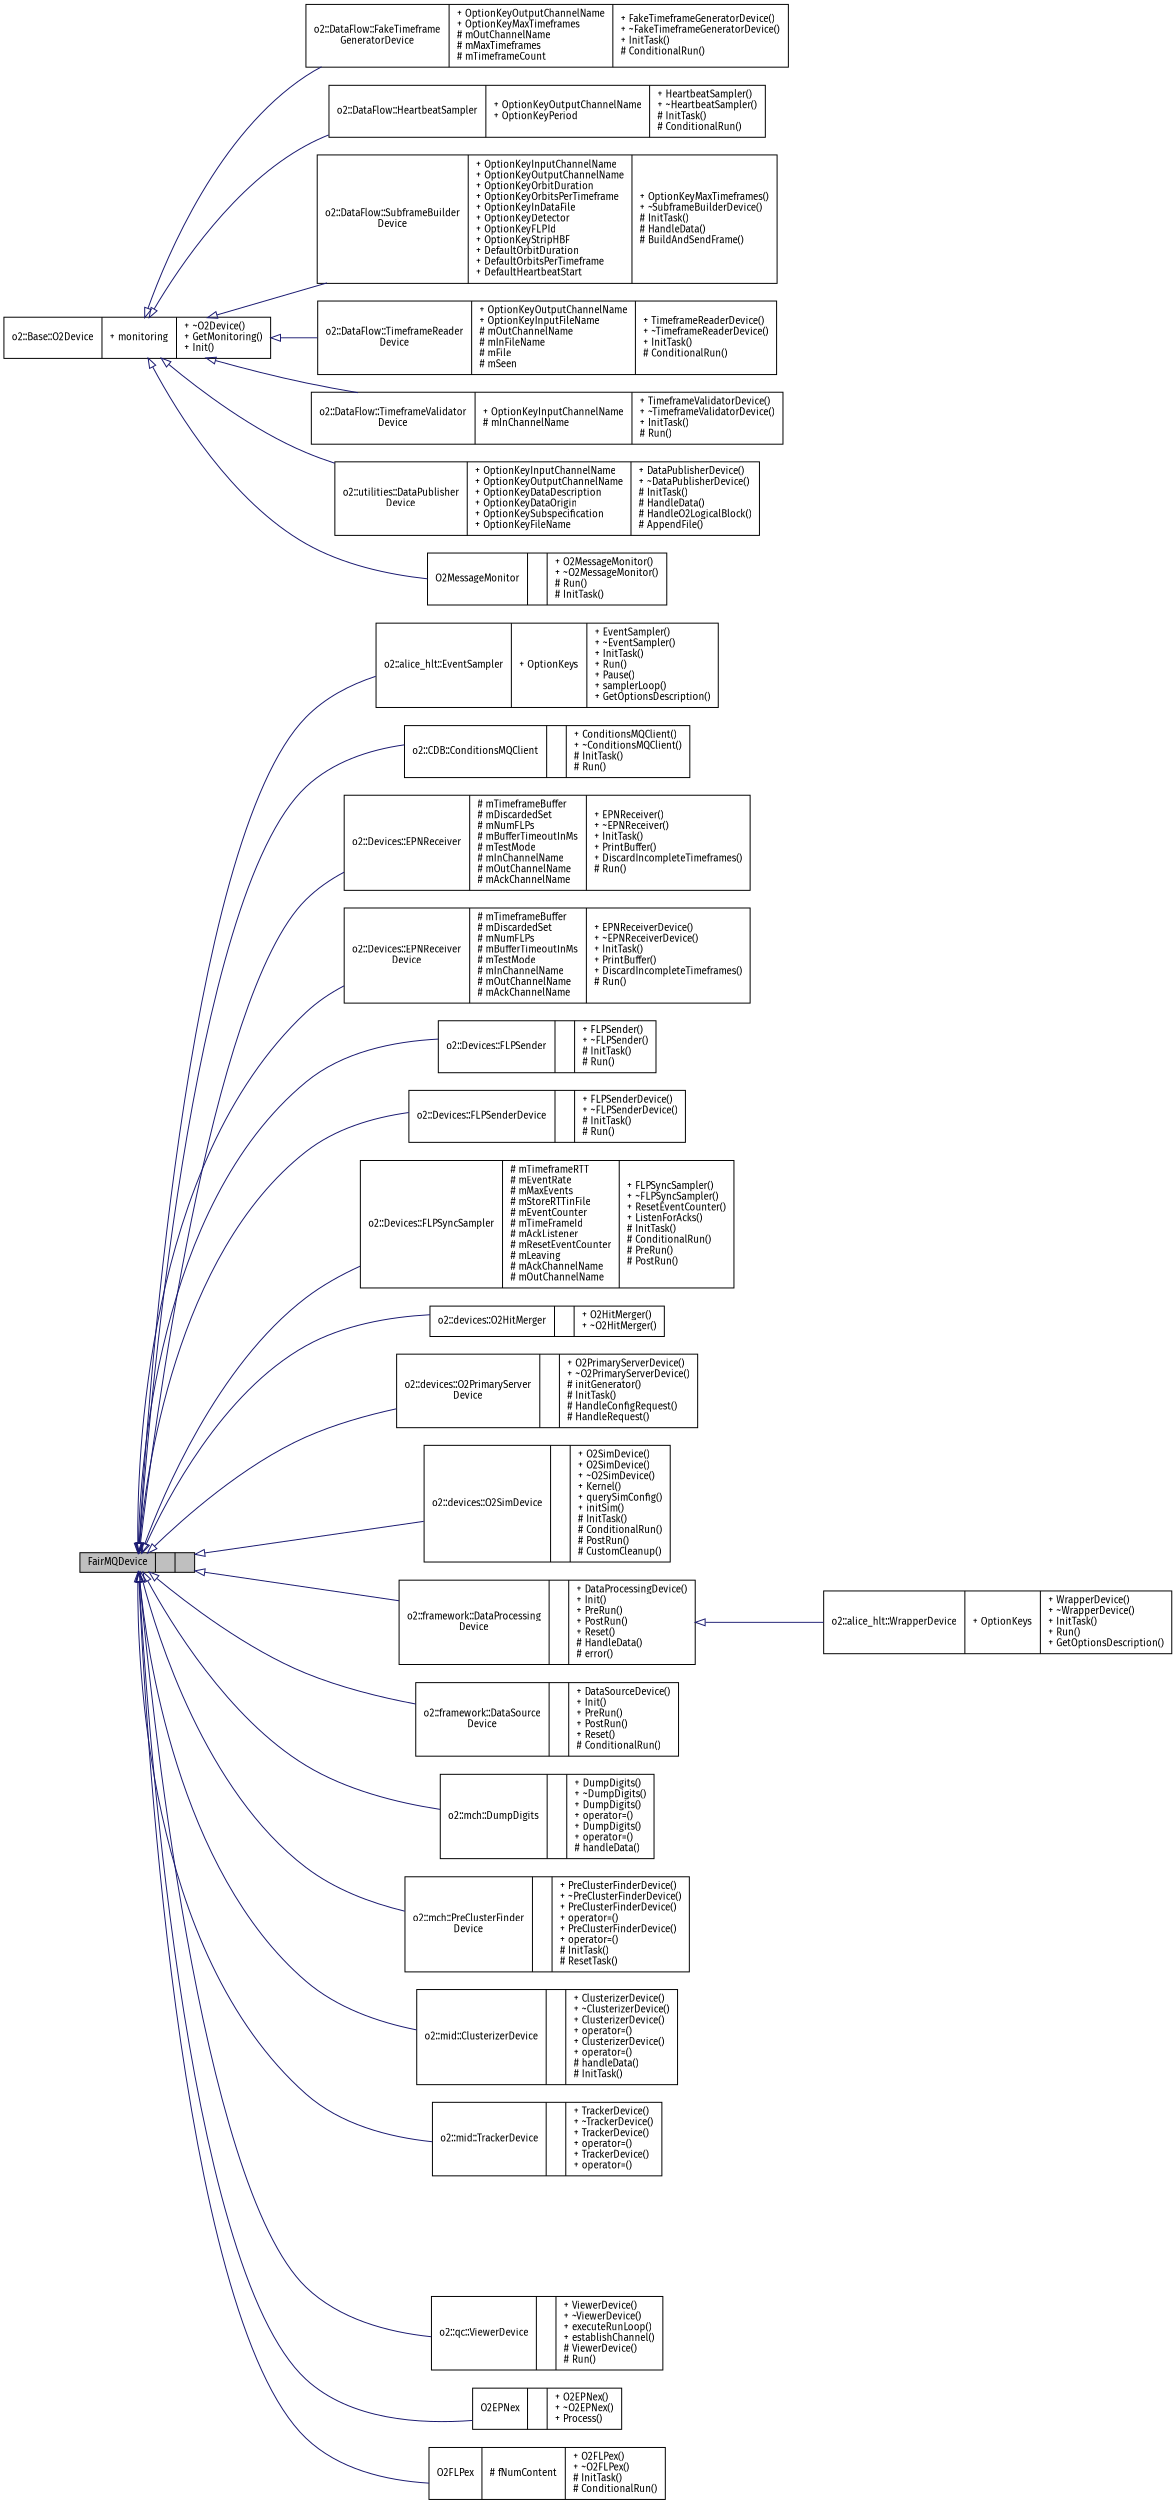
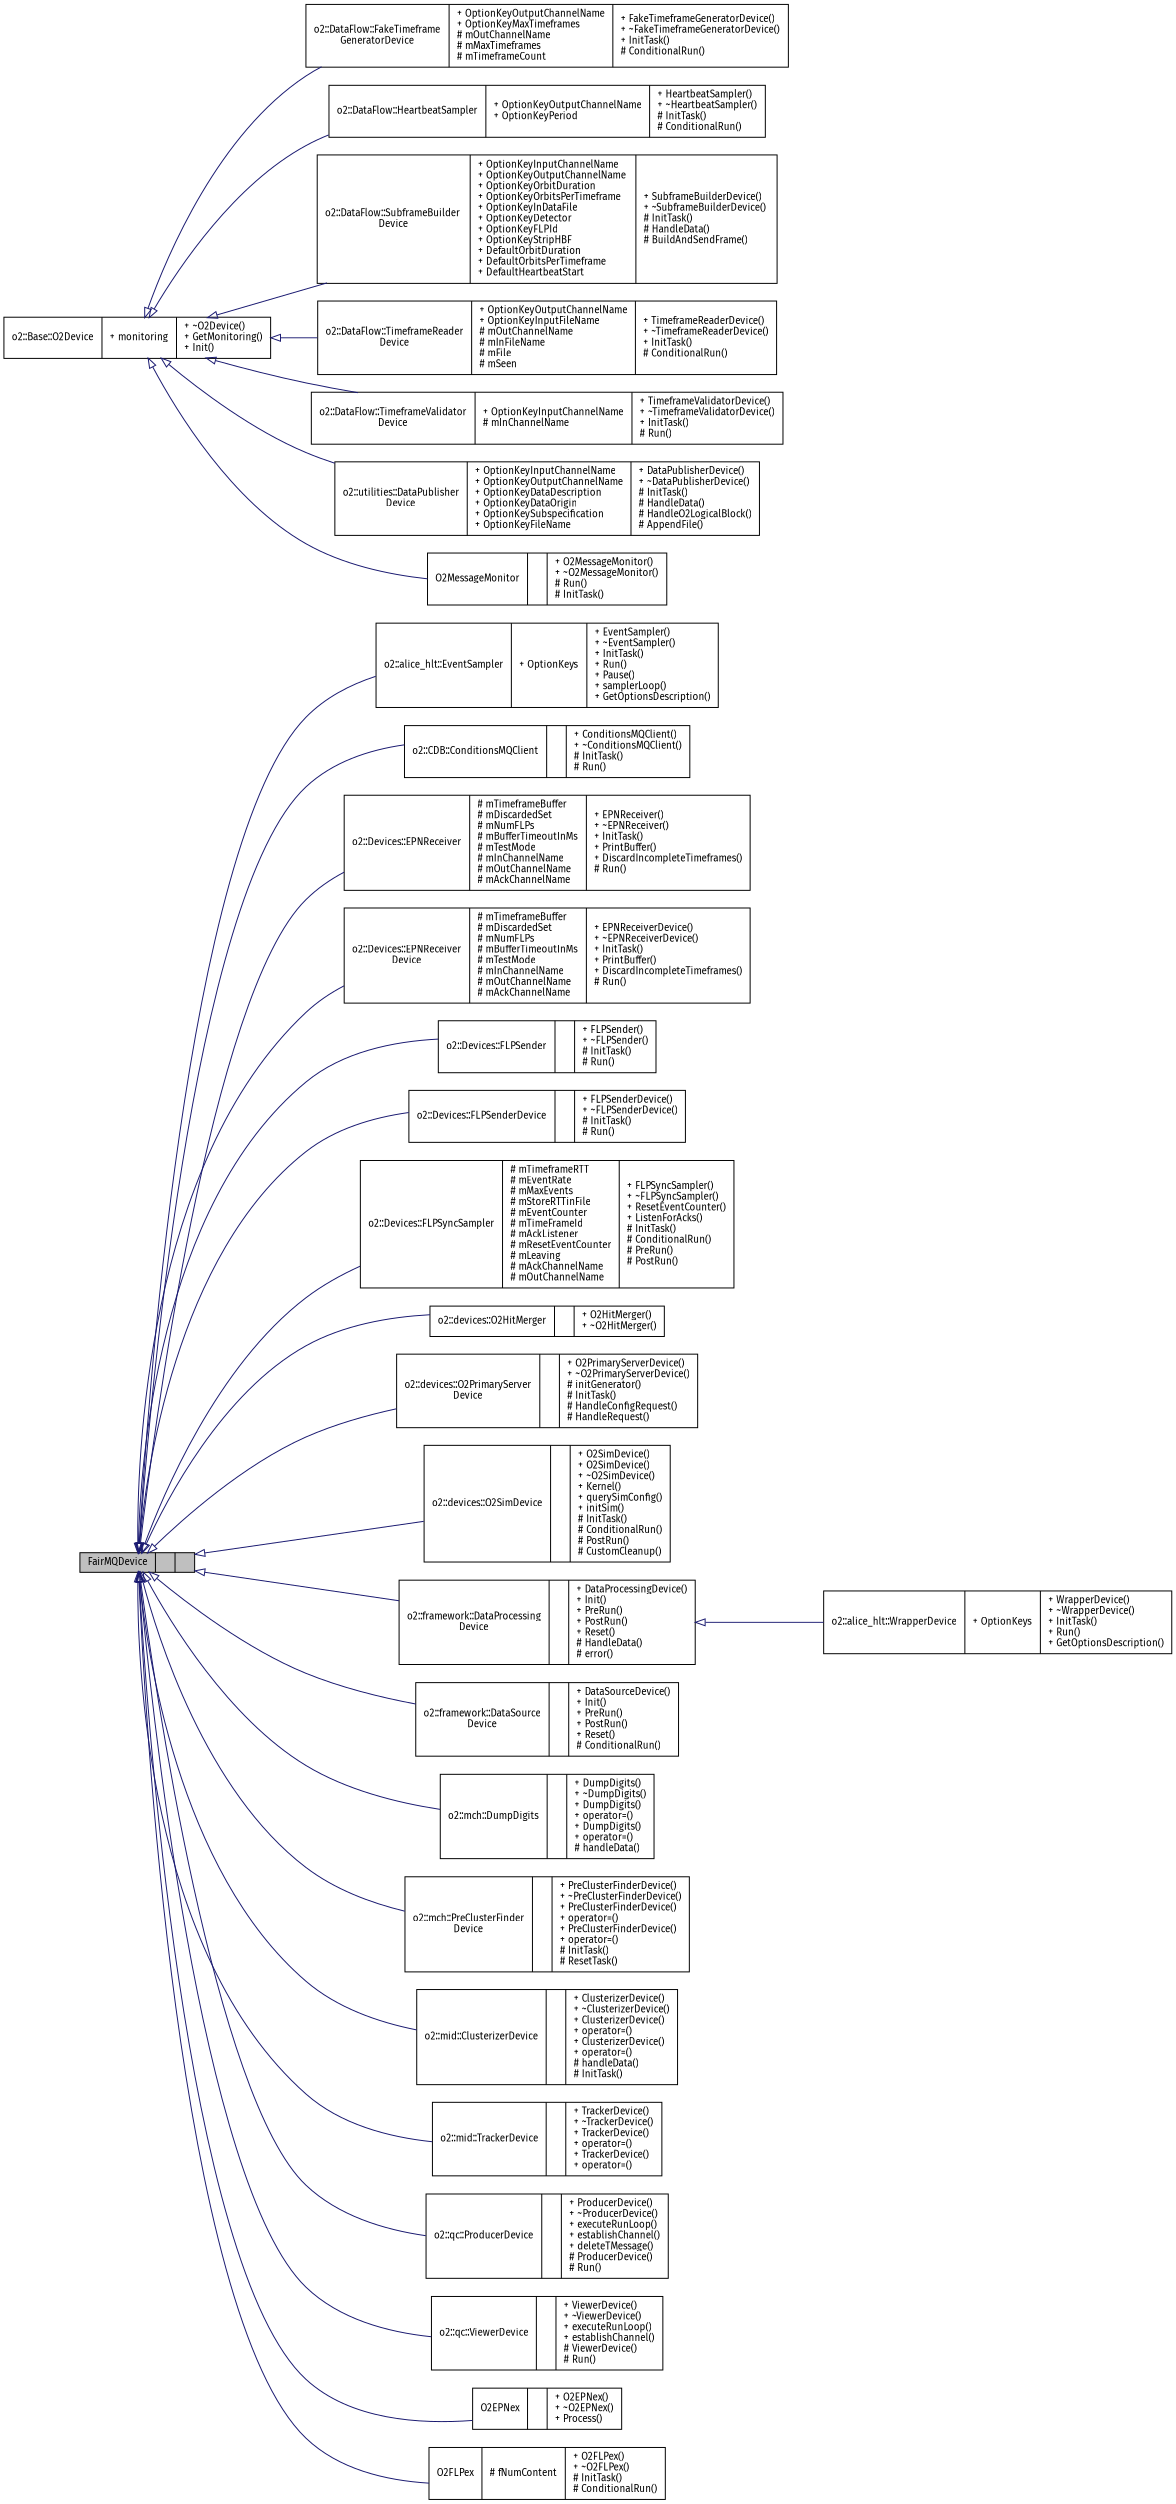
(705, 197) -> (703, 197)
none -> (547, 2236)
